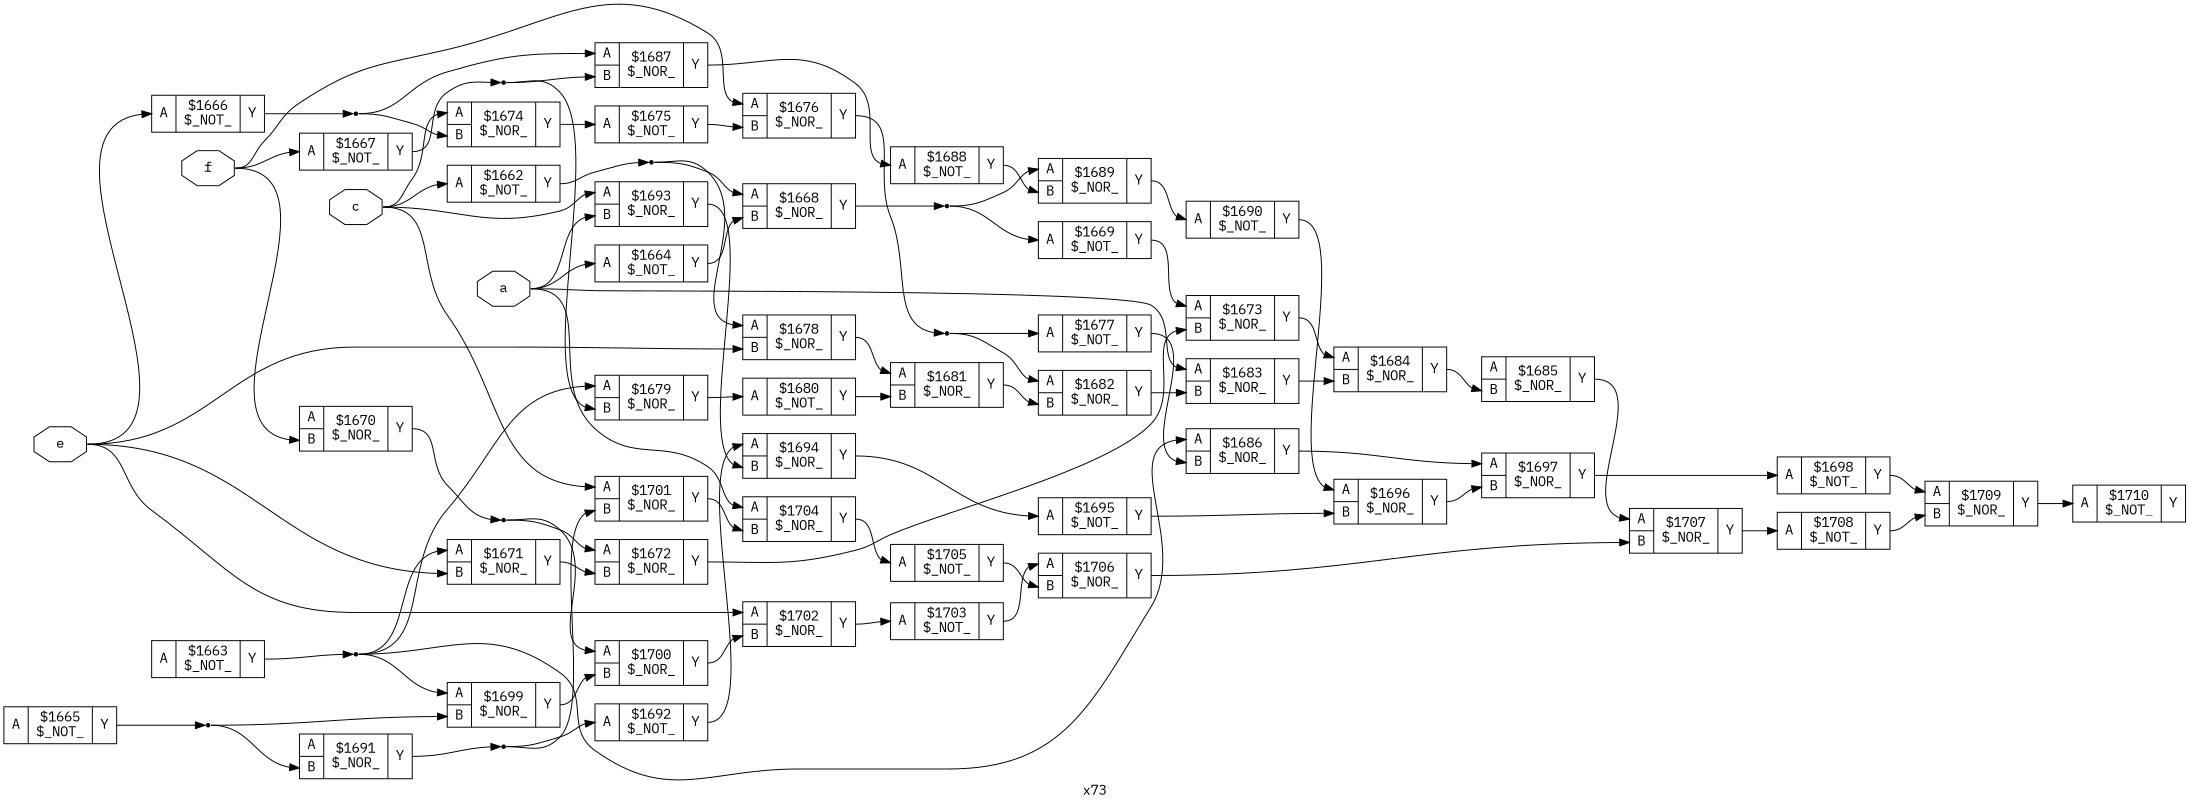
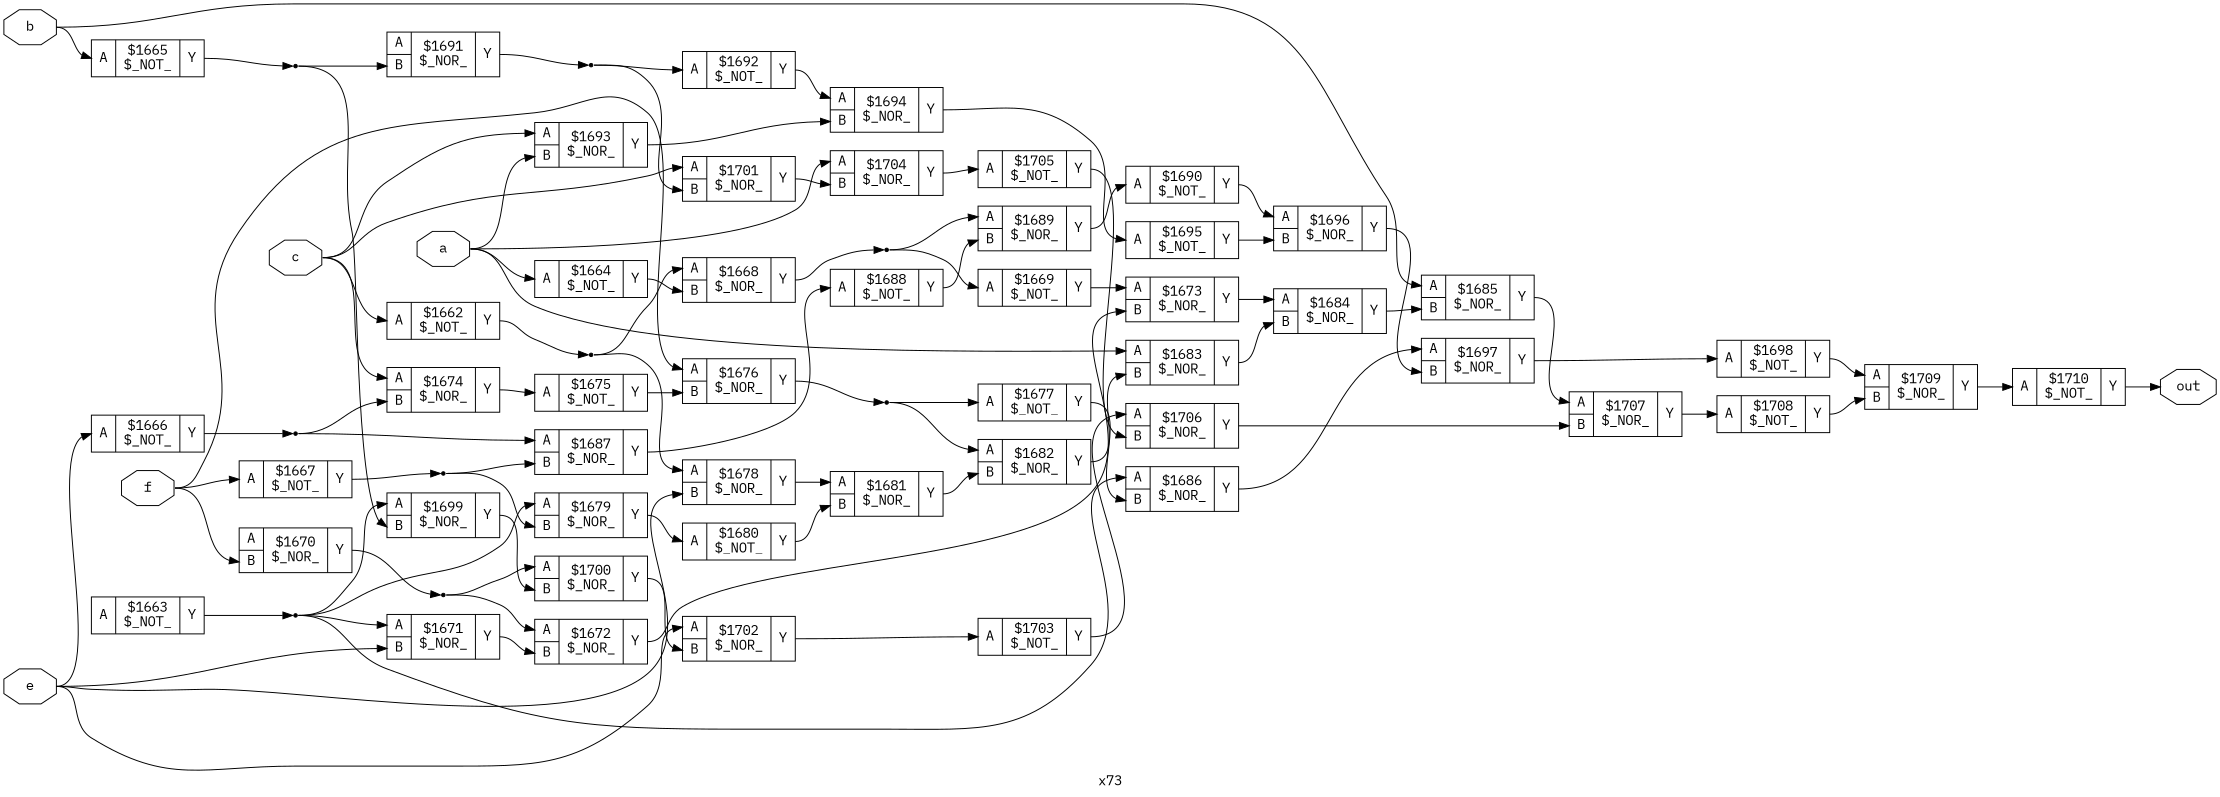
none -> (30, 27)
none -> (2188, 387)
